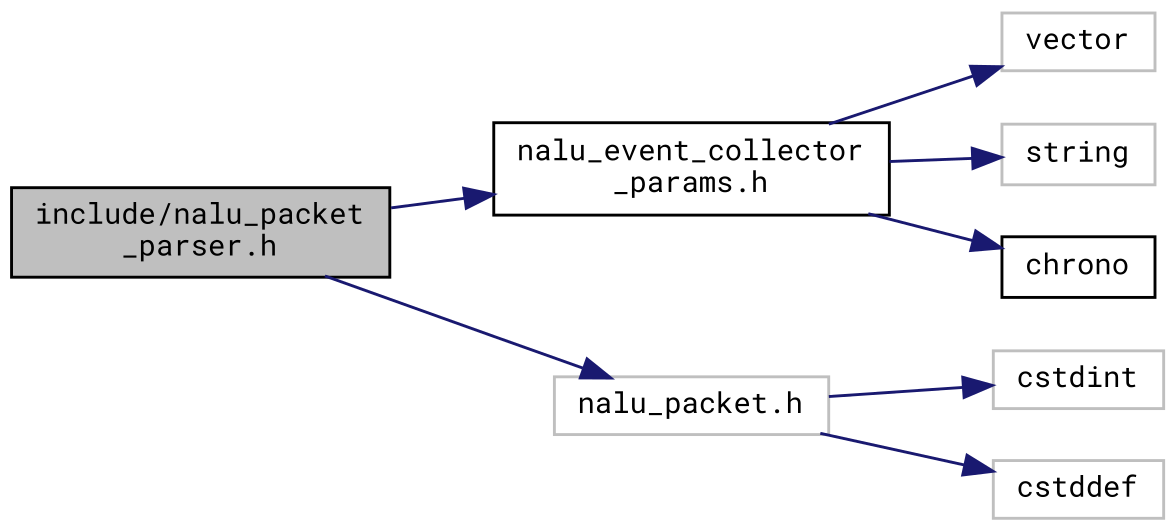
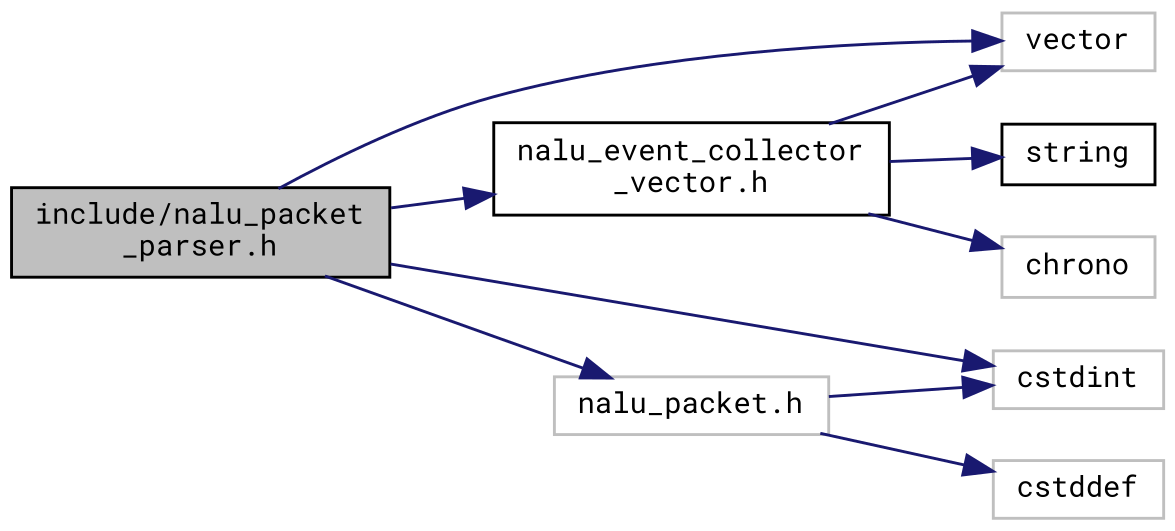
none -> (615, 71)
(1078, 154) -> (1078, 154)
(692, 169) -> (692, 169)
(1078, 267) -> (1078, 267)
none -> (677, 312)
